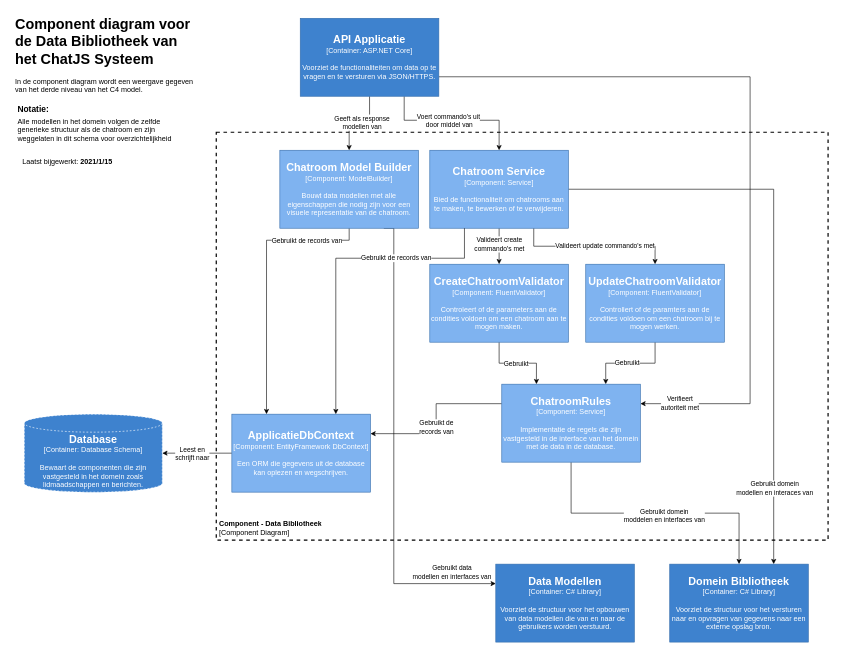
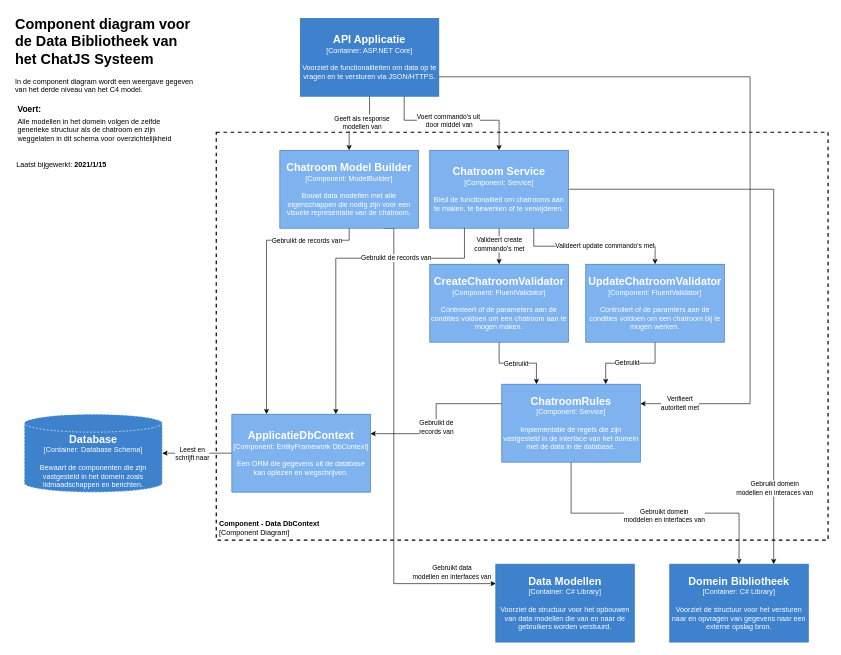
(34, 109) -> (31, 109)
(68, 162) -> (62, 165)
(270, 528) -> (269, 528)
